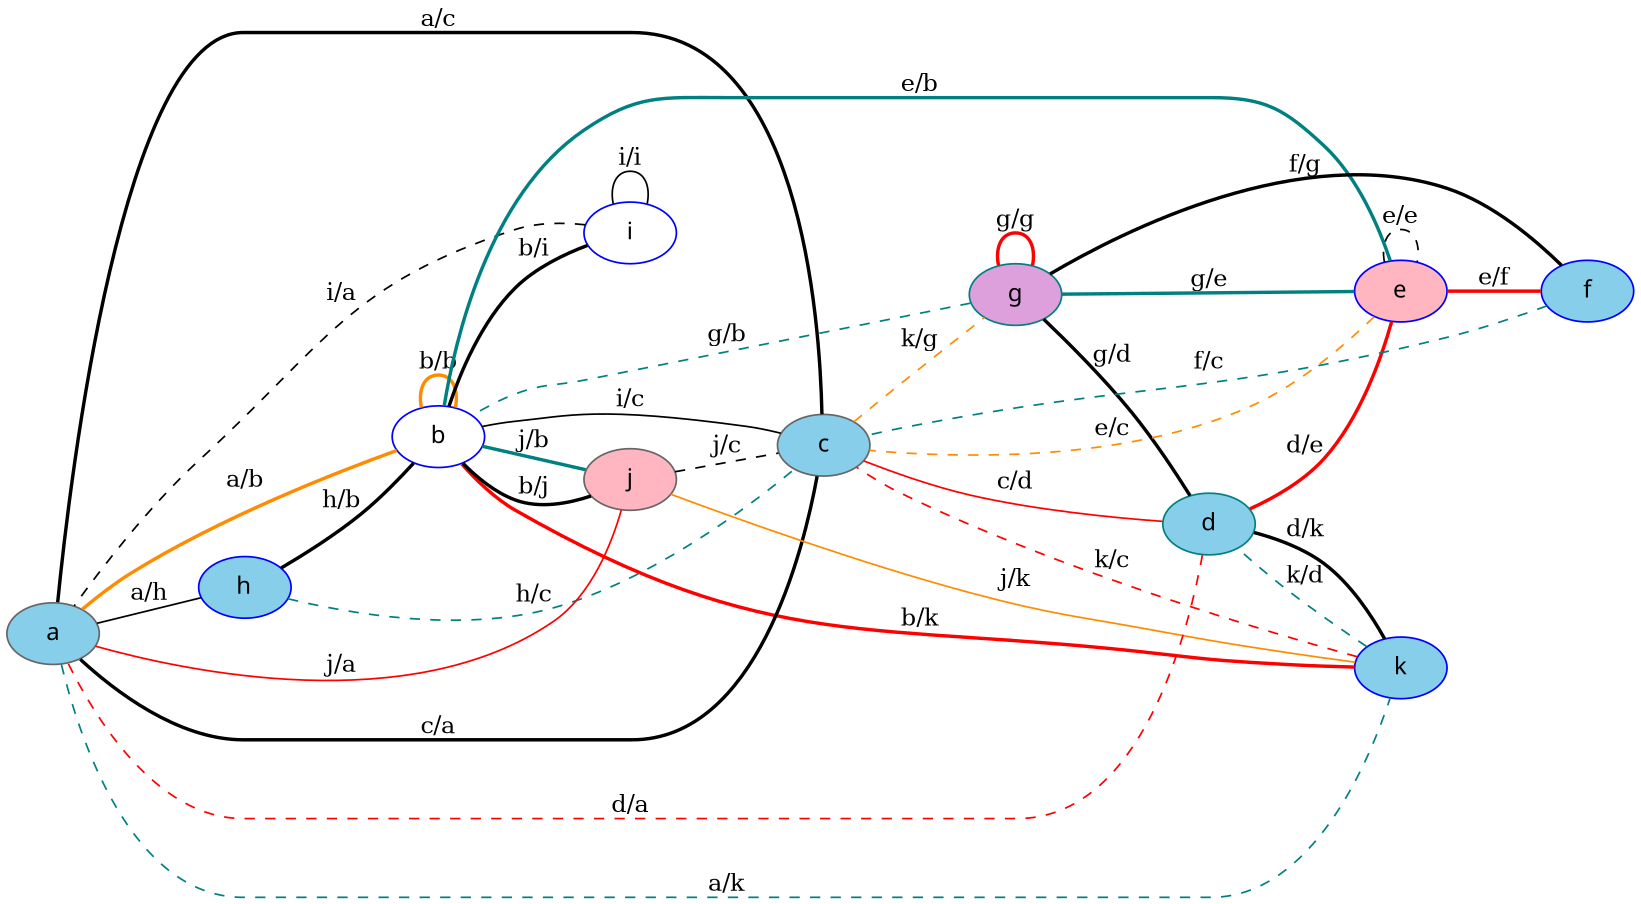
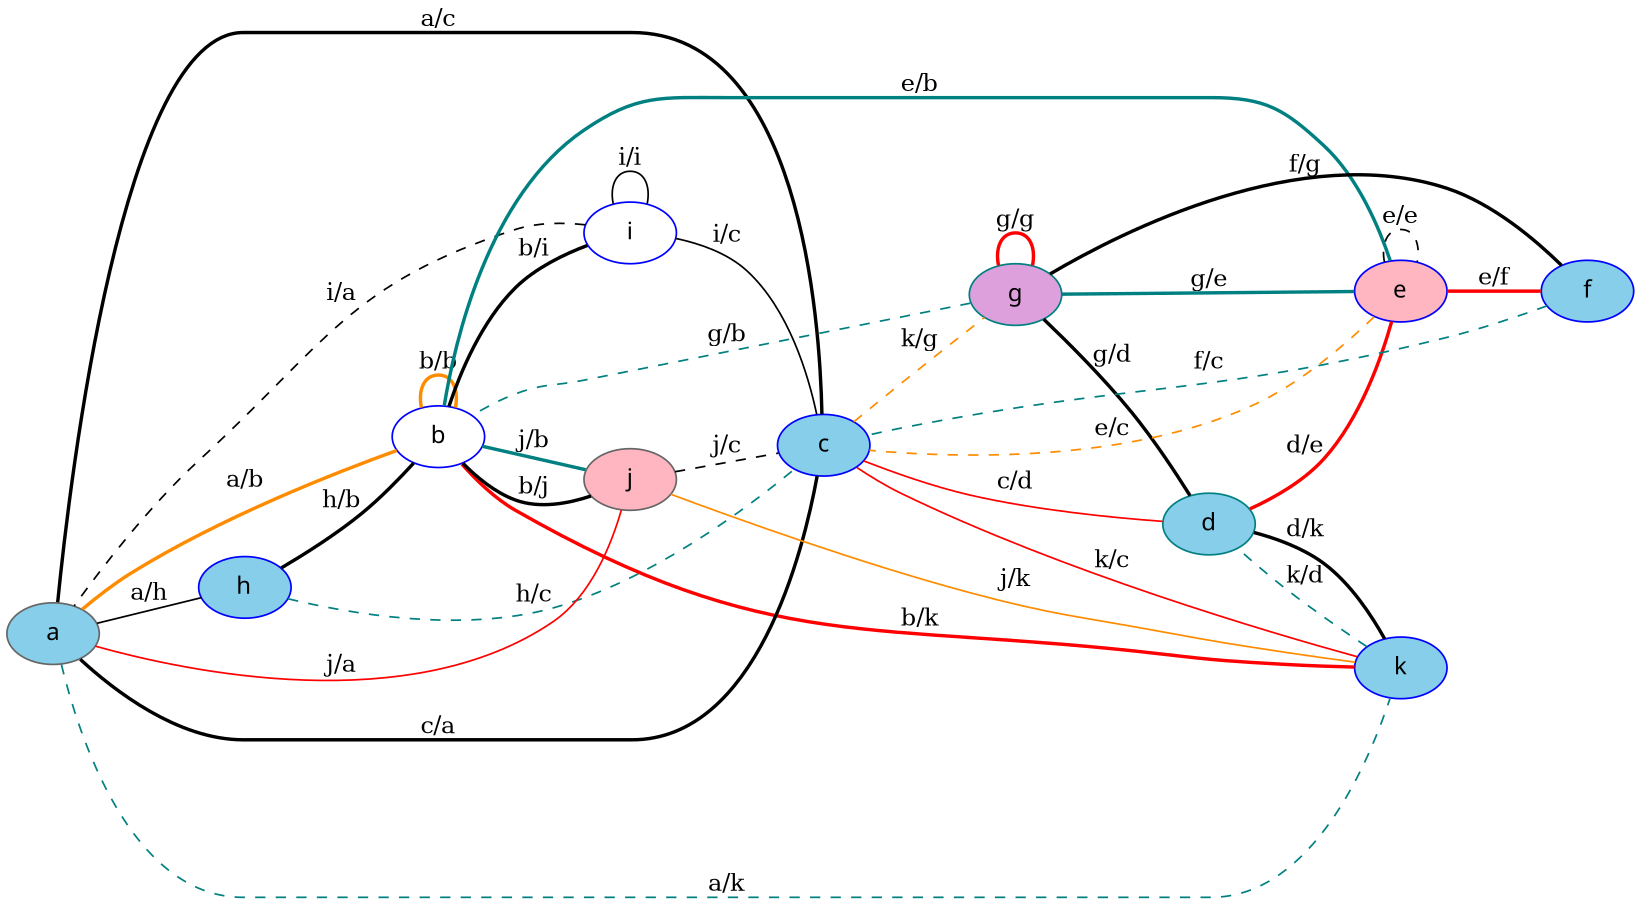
(632, 415) -> (773, 303)
(824, 445) -> (824, 445)
(1101, 576) -> (1101, 576)
(681, 819) -> none
